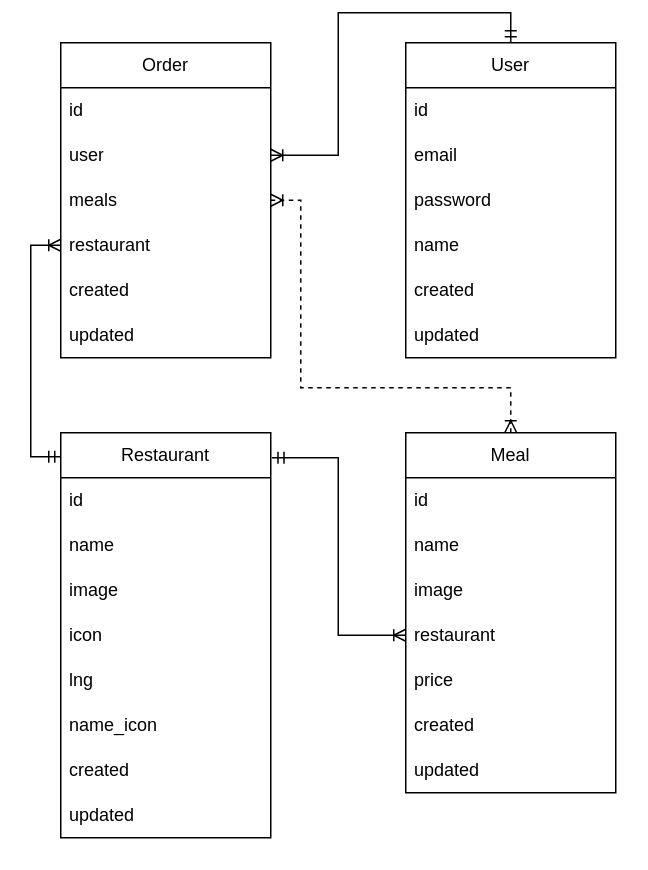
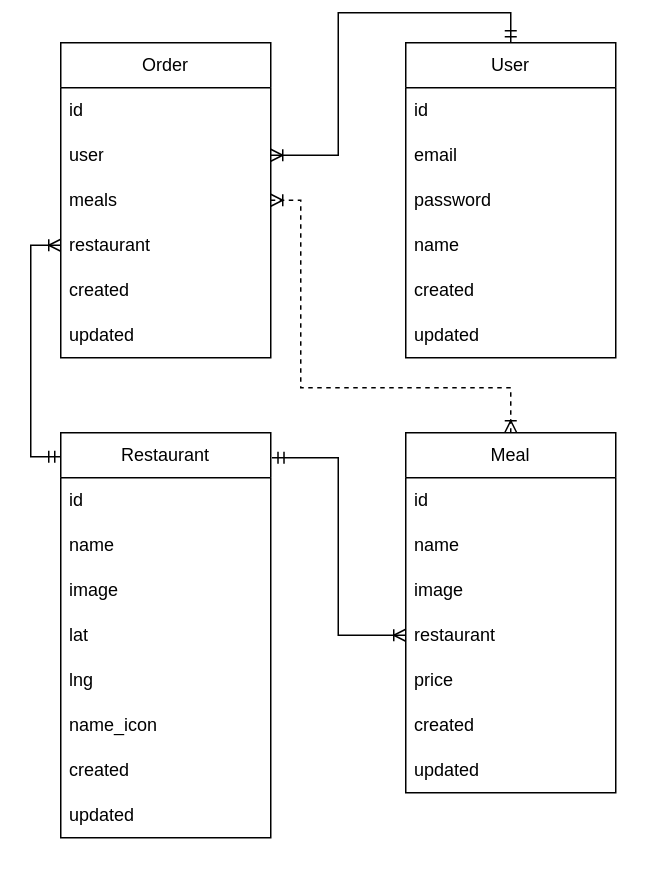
(88, 635) -> (83, 635)
